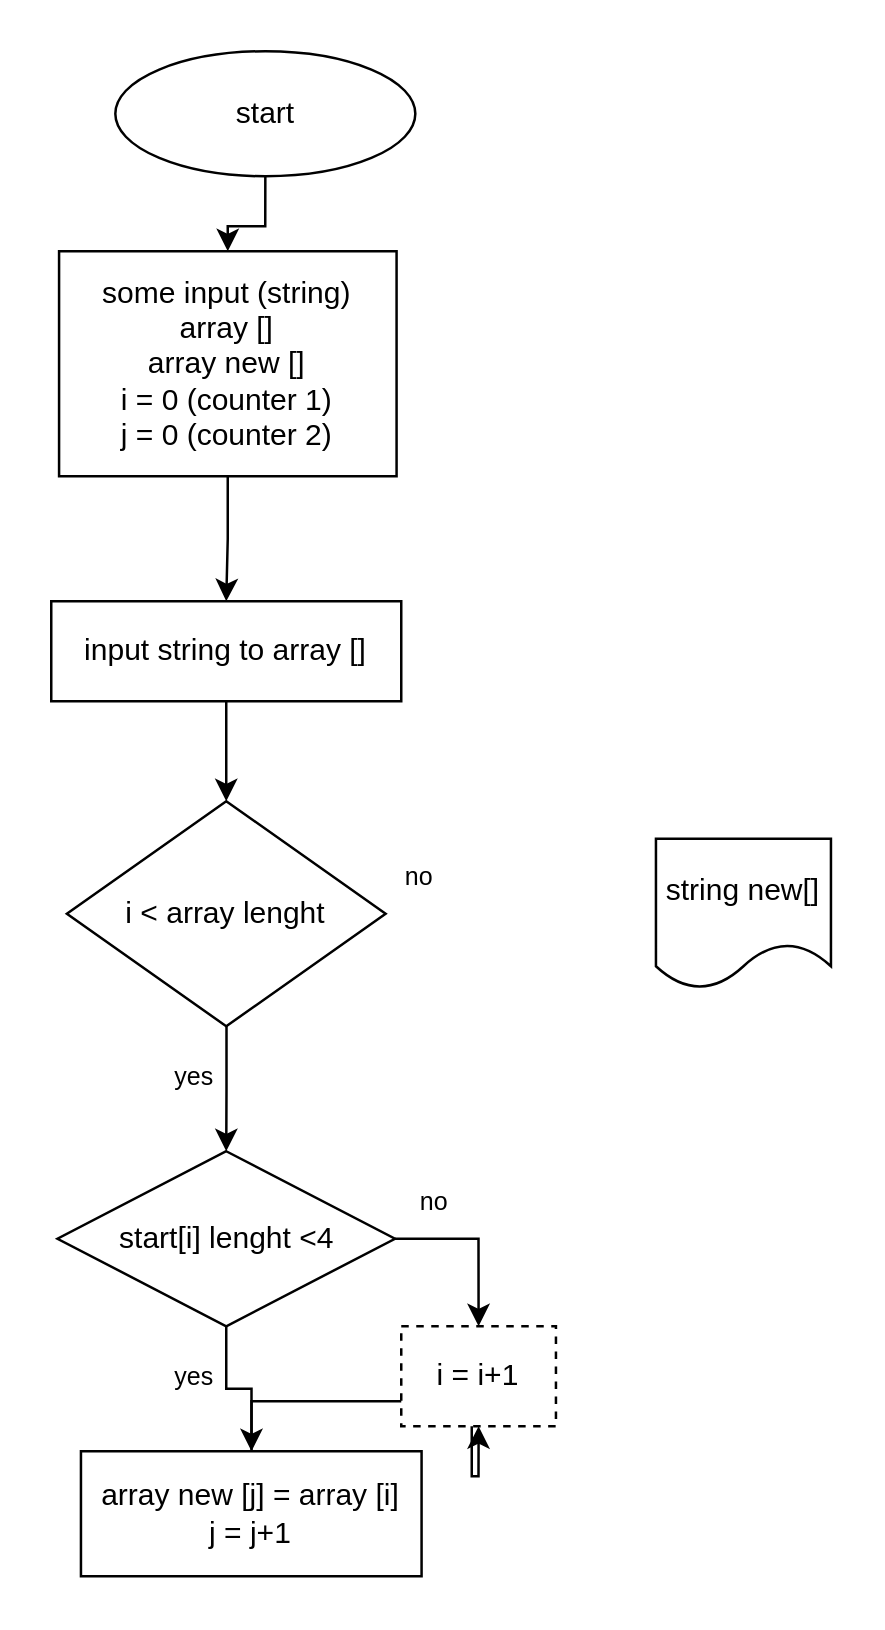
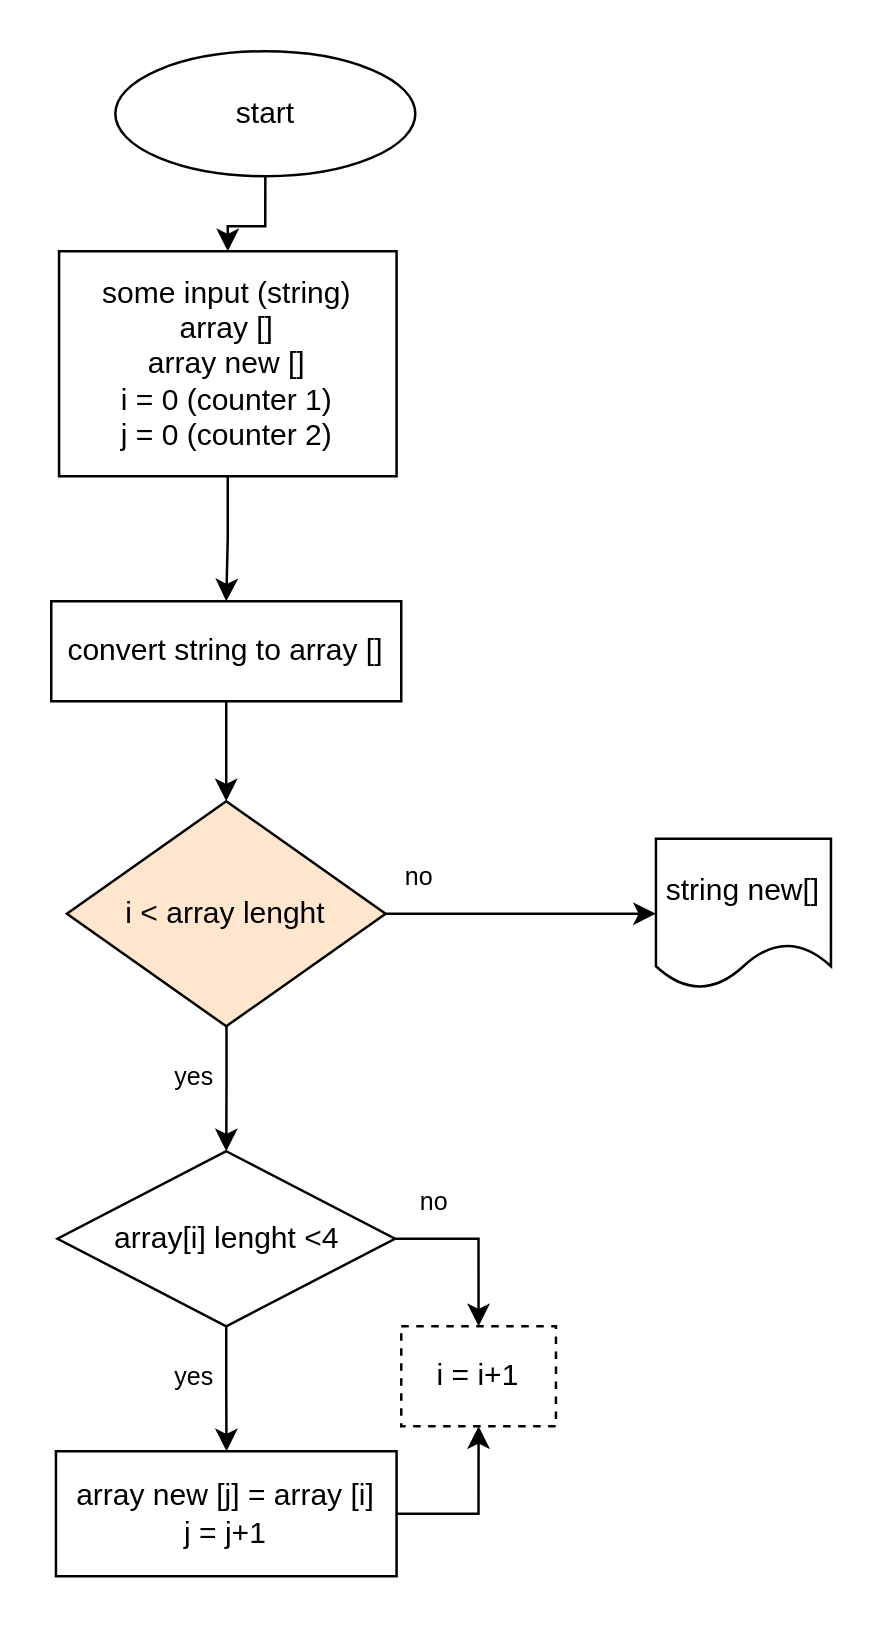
(226, 651) -> (226, 651)
(226, 914) -> (226, 914)
none -> (513, 914)
(228, 1239) -> (228, 1239)
(251, 1514) -> (226, 1514)
